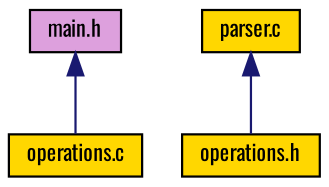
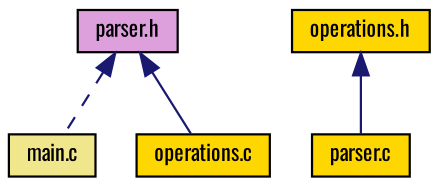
(76, 31) -> (128, 31)
(251, 105) -> (361, 105)
none -> (52, 155)
